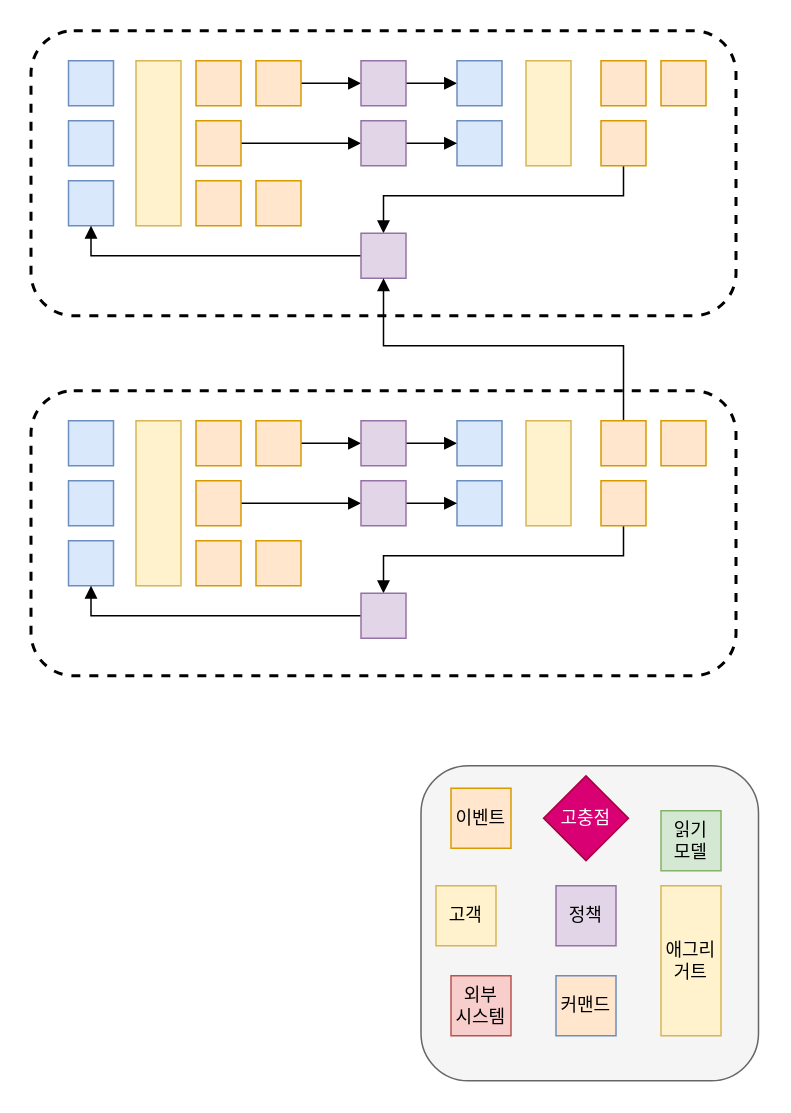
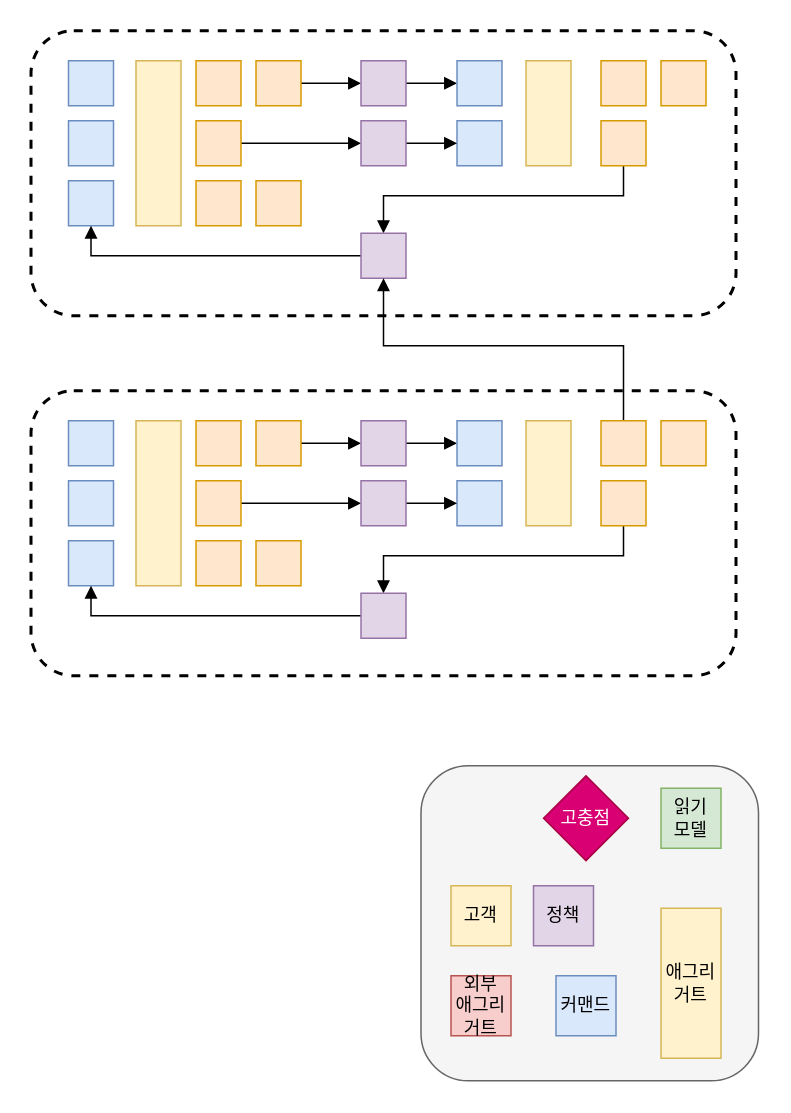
(481, 818) -> none
(691, 841) -> (691, 818)
(466, 916) -> (481, 916)
(586, 916) -> (563, 916)
(691, 961) -> (691, 983)
(481, 1006) -> (481, 1006)
(586, 1006) -> (586, 1006)
